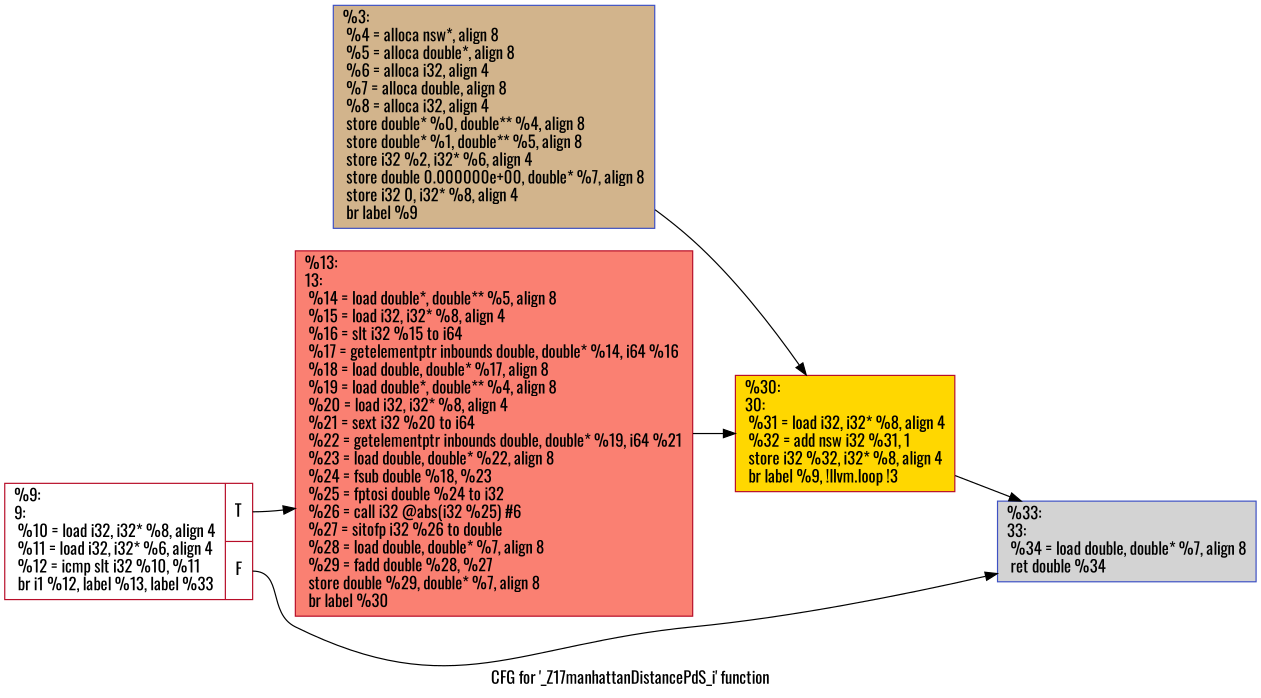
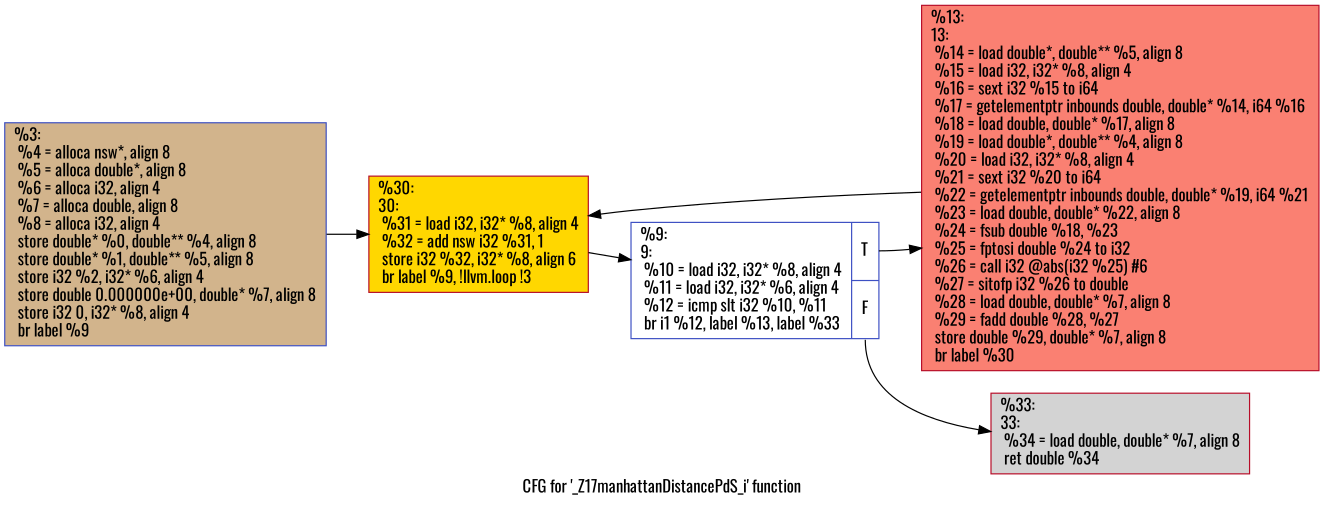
(384, 335) -> (1015, 90)
(844, 460) -> (477, 260)
(983, 486) -> (604, 255)
(129, 541) -> (755, 281)
(1127, 541) -> (1120, 434)
